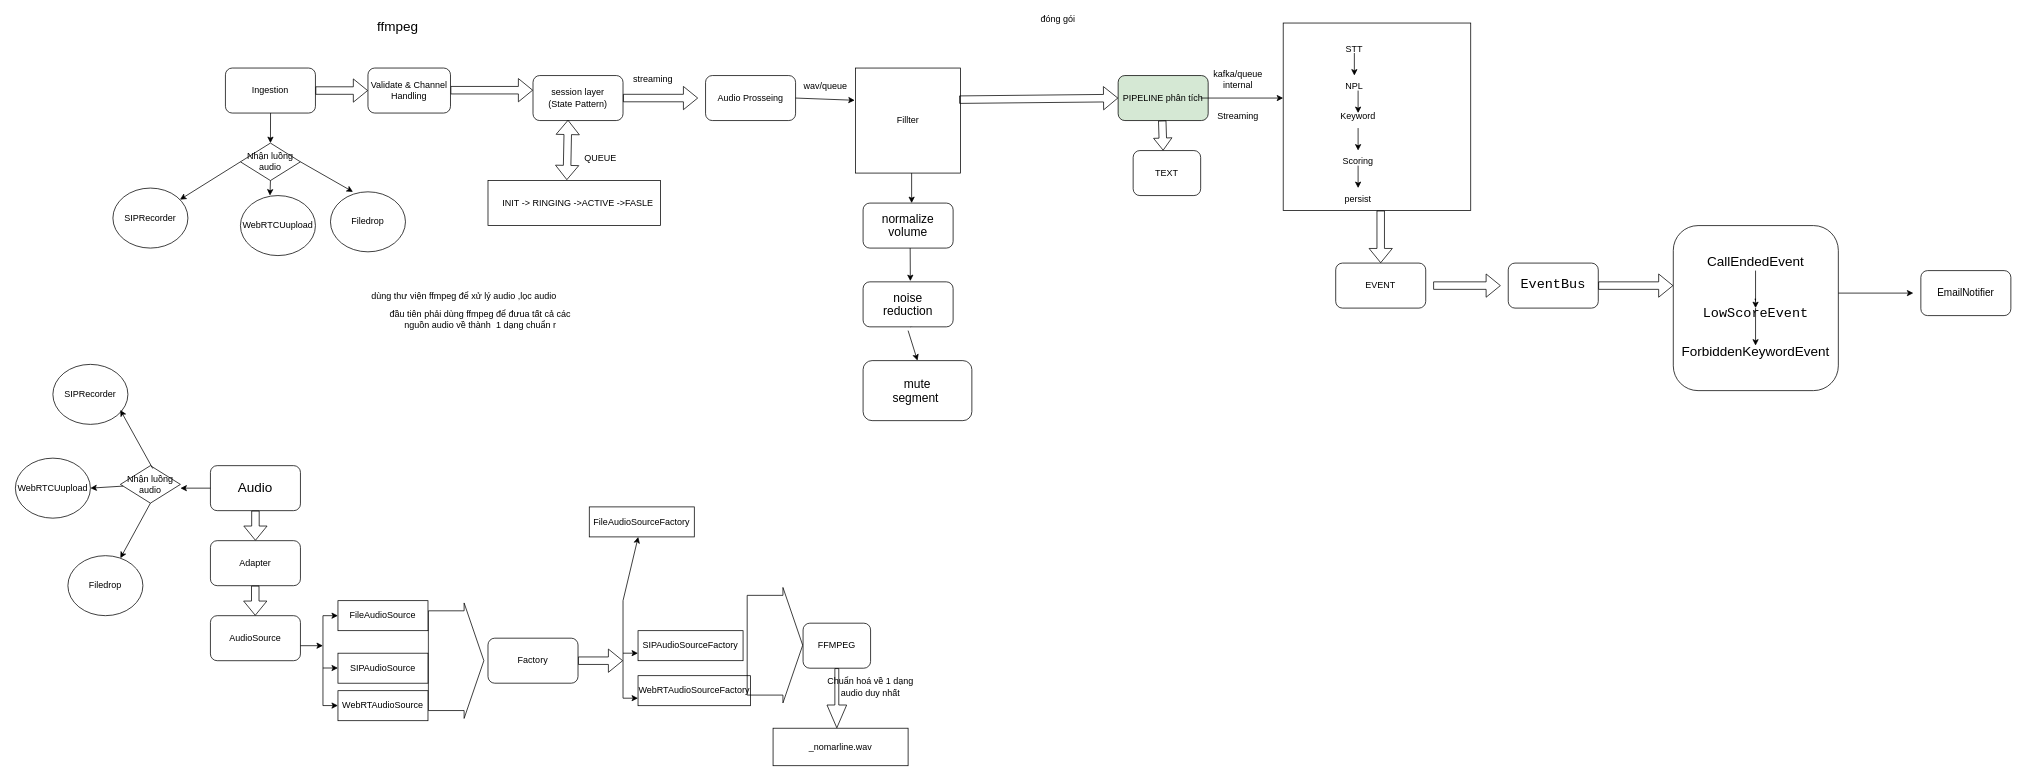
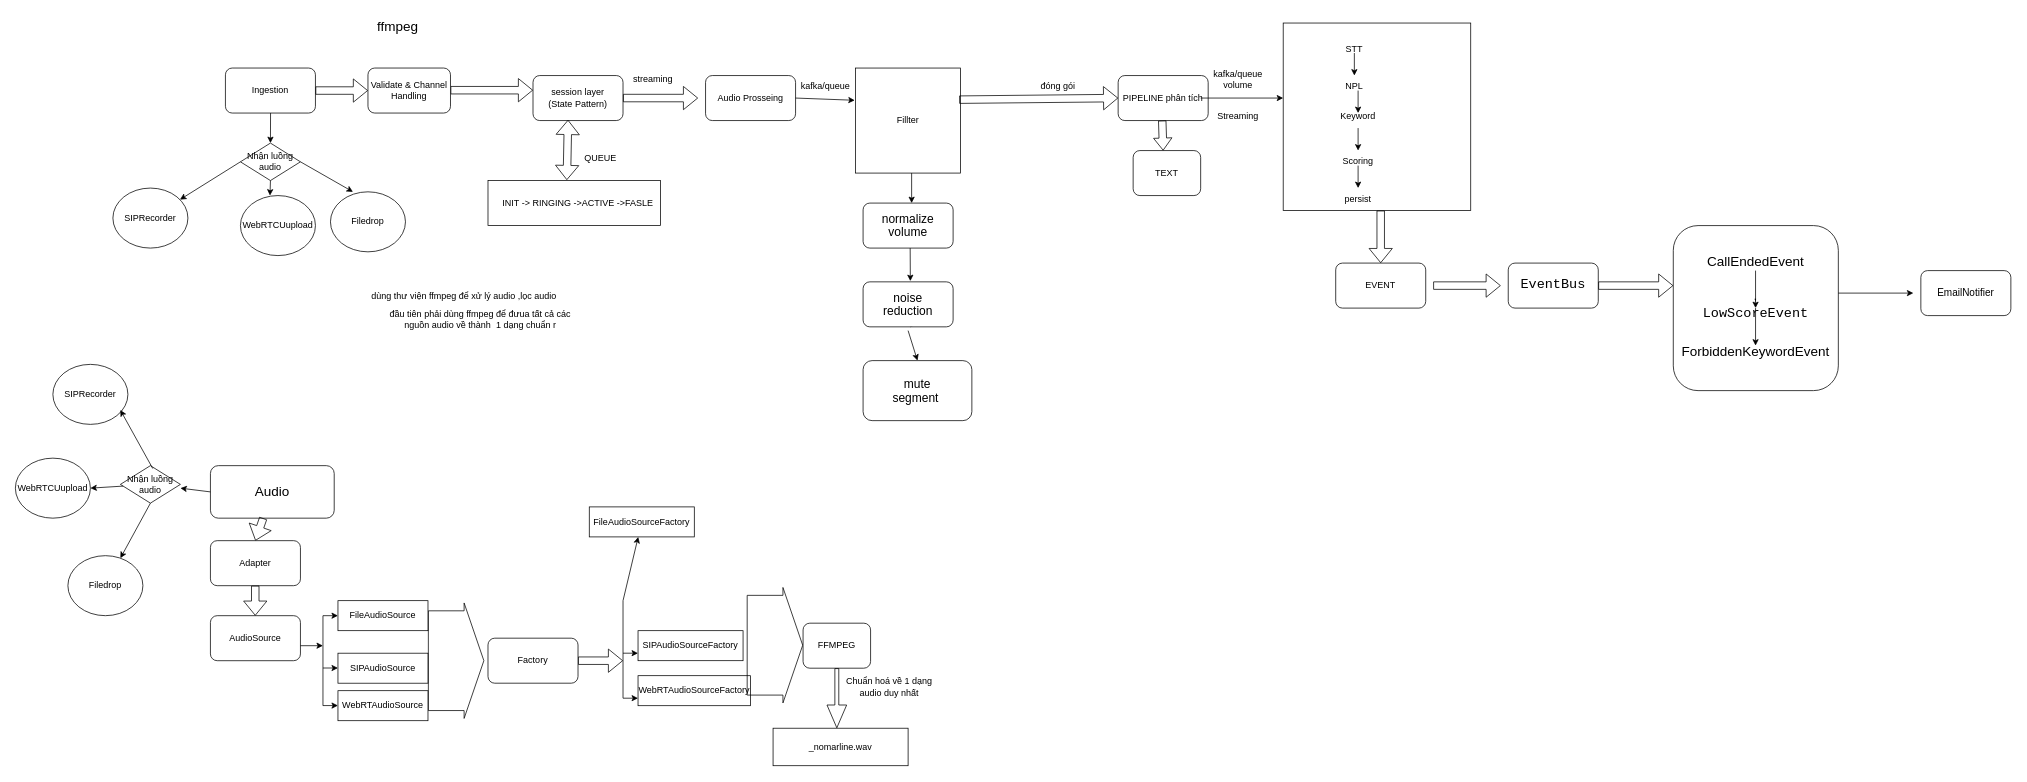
(1058, 19) -> (1058, 87)
(1238, 79) -> (1238, 79)
(825, 87) -> (825, 87)
(1163, 98) -> (1163, 98)
(255, 488) -> (272, 492)
(870, 687) -> (889, 687)
